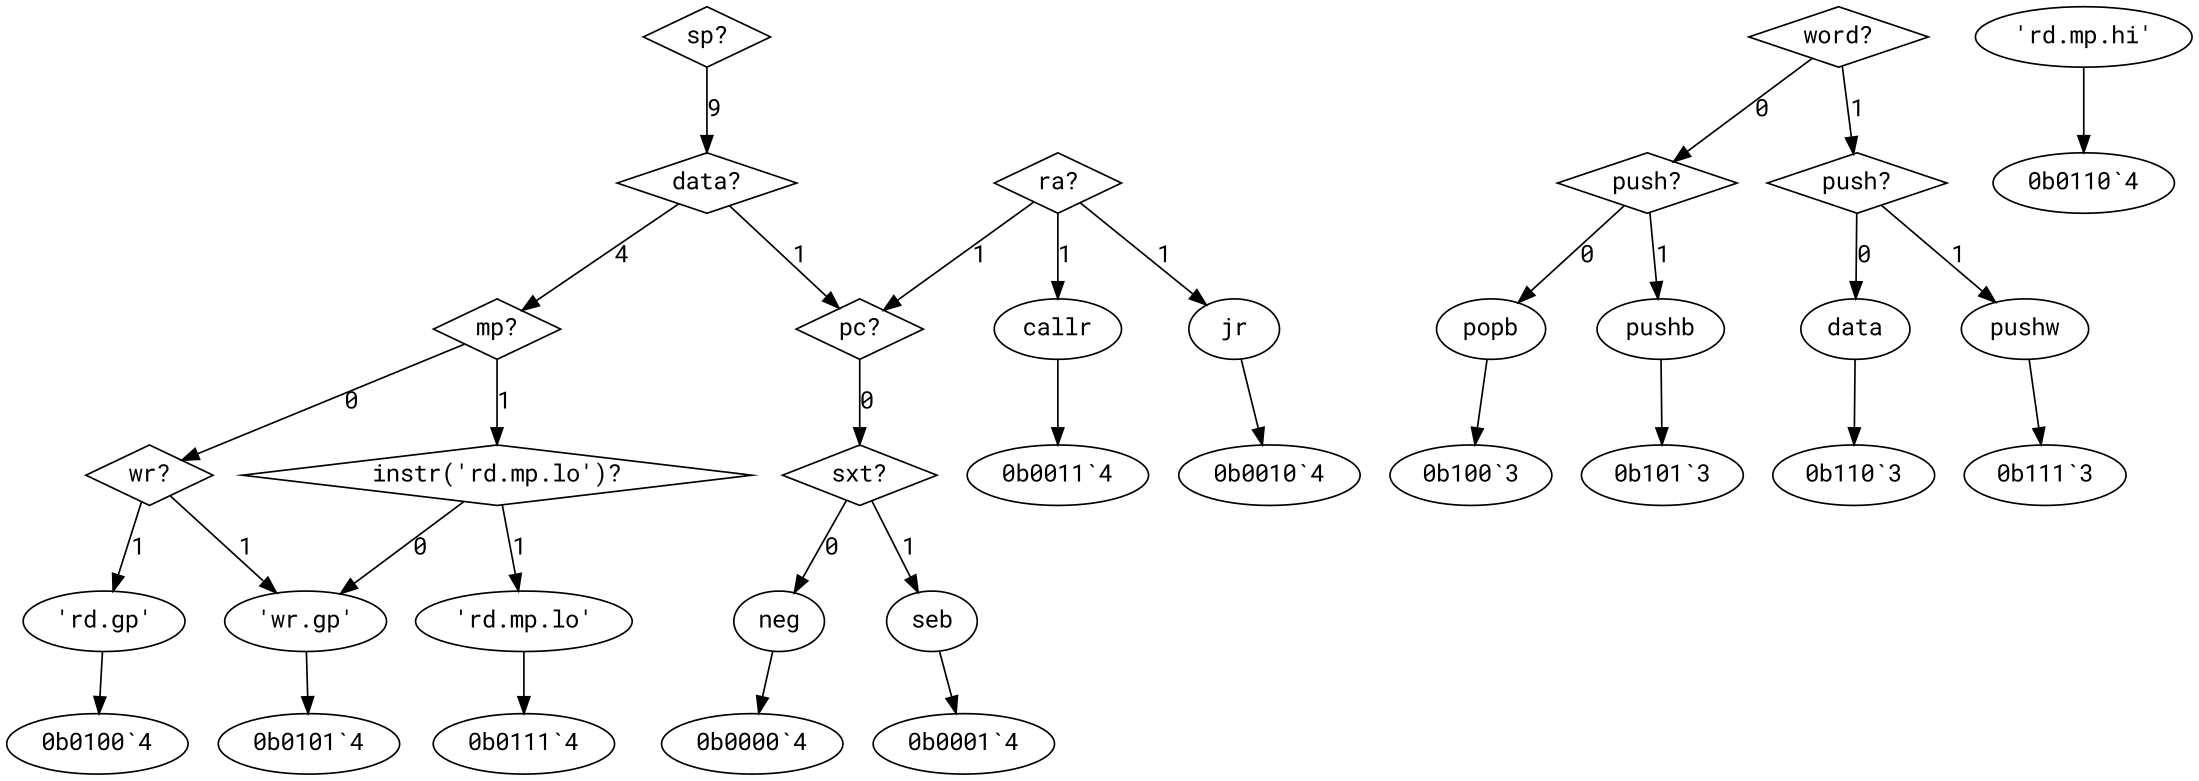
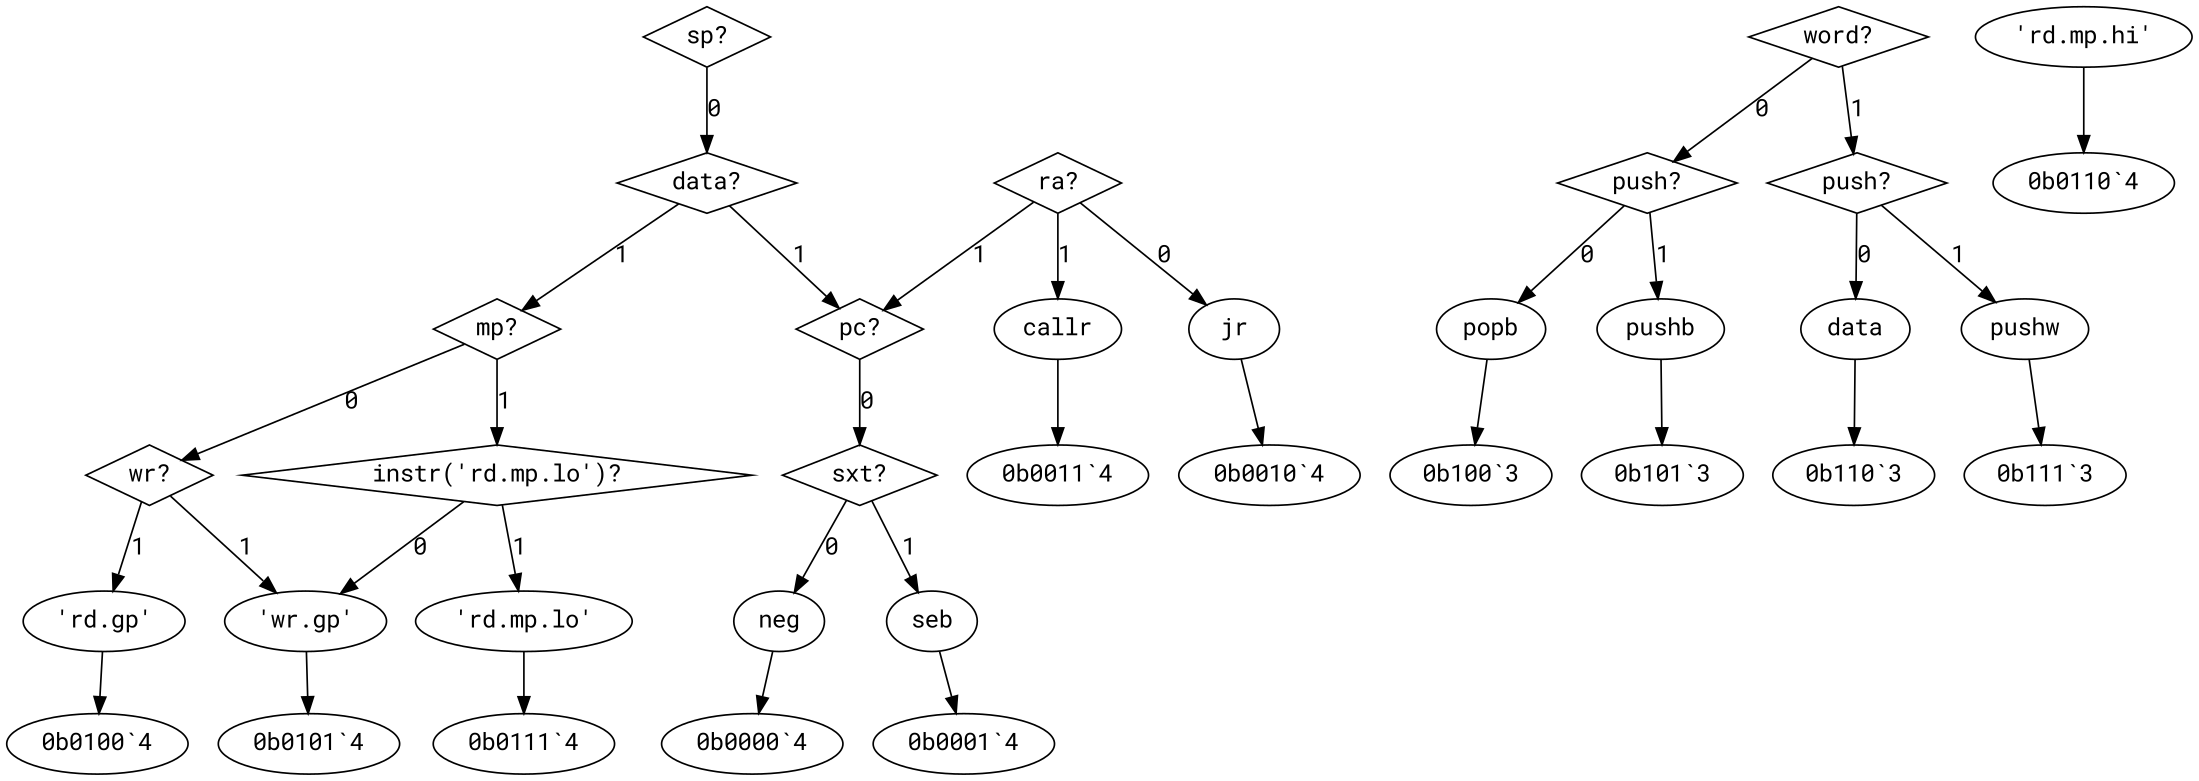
(714, 110) -> (714, 110)
(622, 256) -> (622, 256)
(1165, 256) -> (1165, 256)
